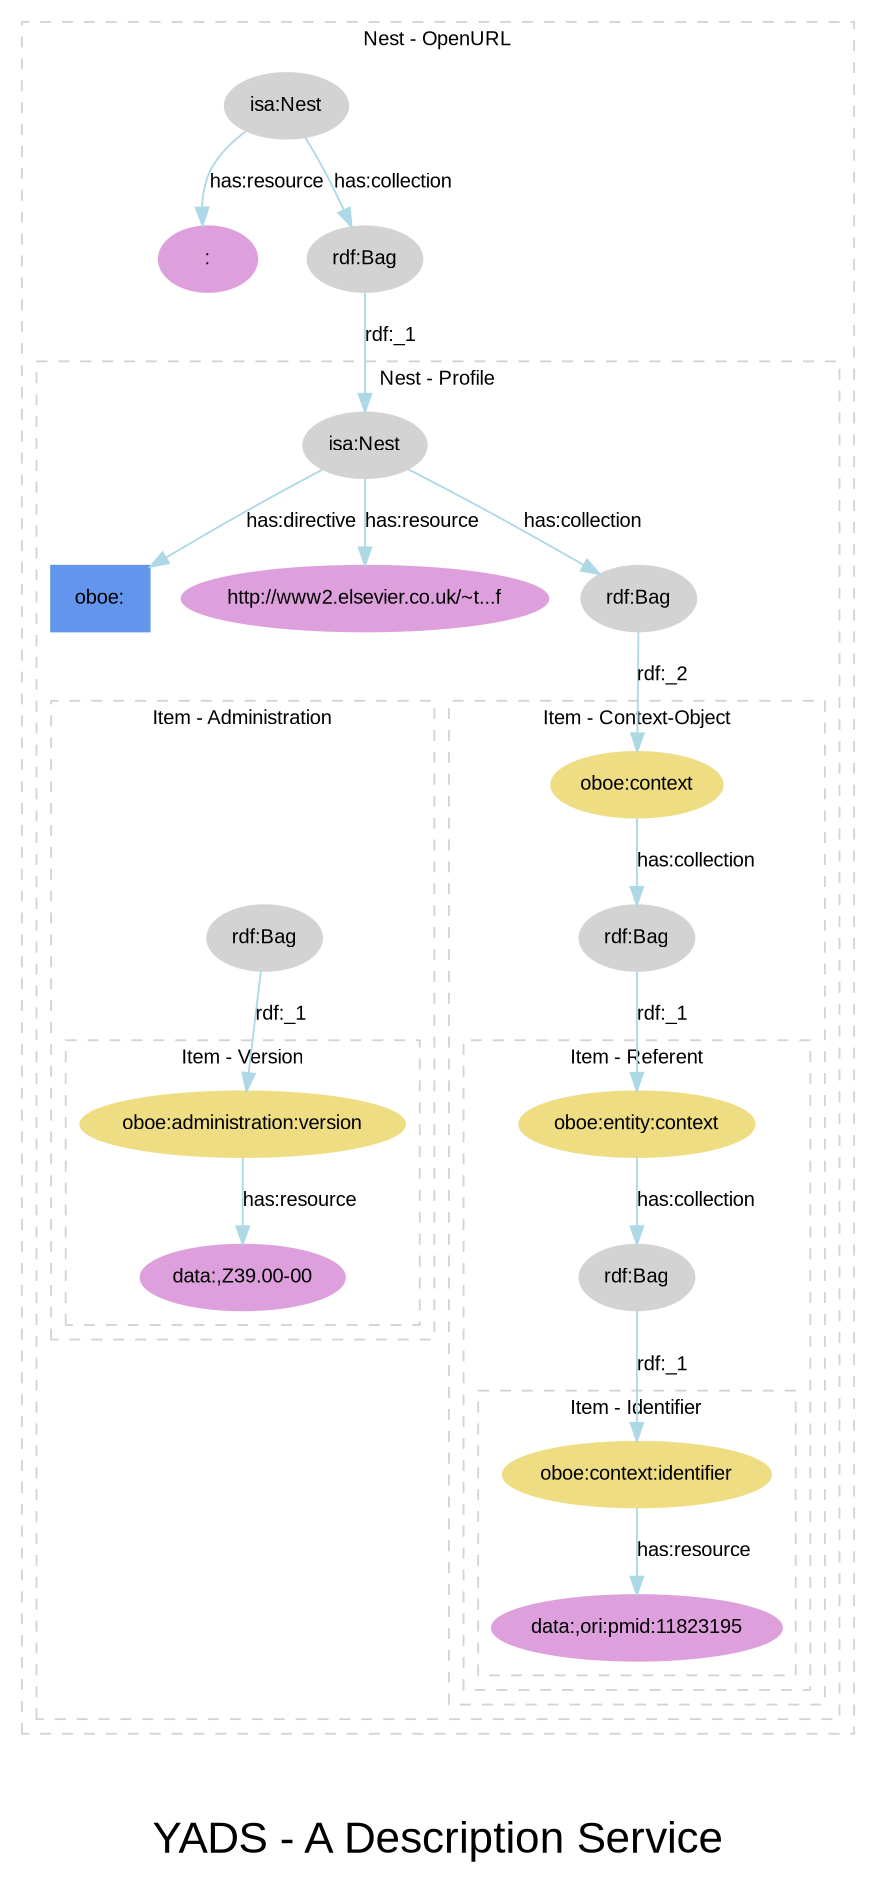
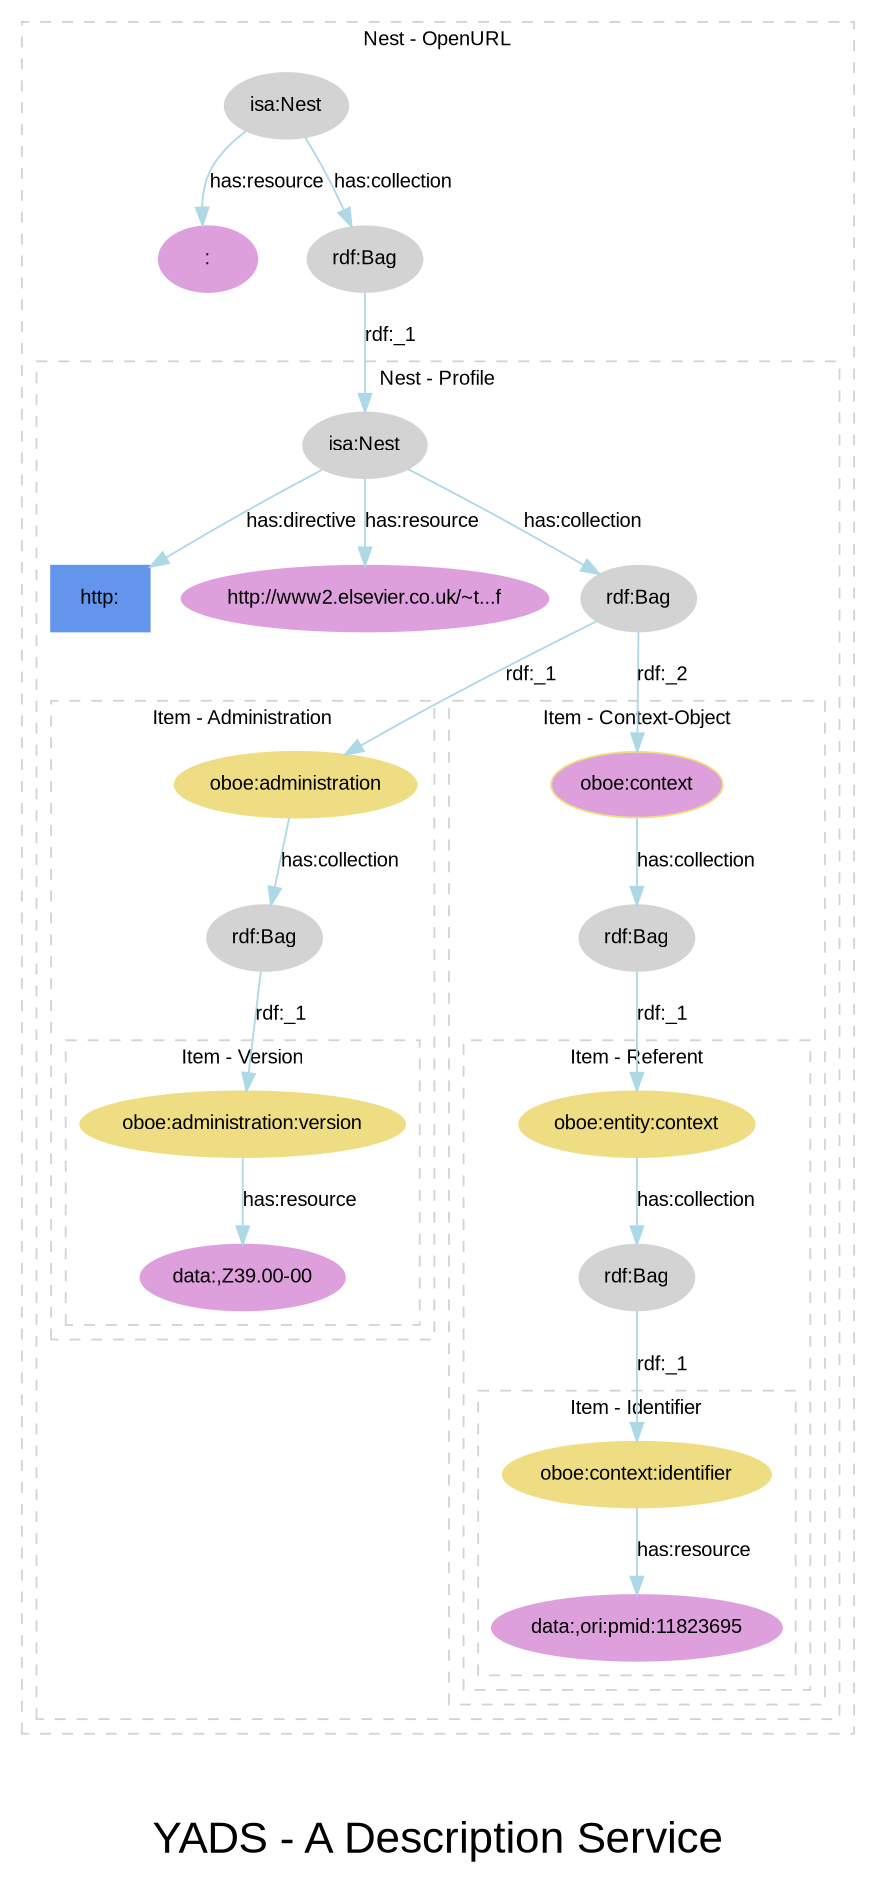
(100, 599) -> (100, 599)
none -> (296, 785)
(637, 785) -> (637, 785)
(637, 1628) -> (637, 1628)
